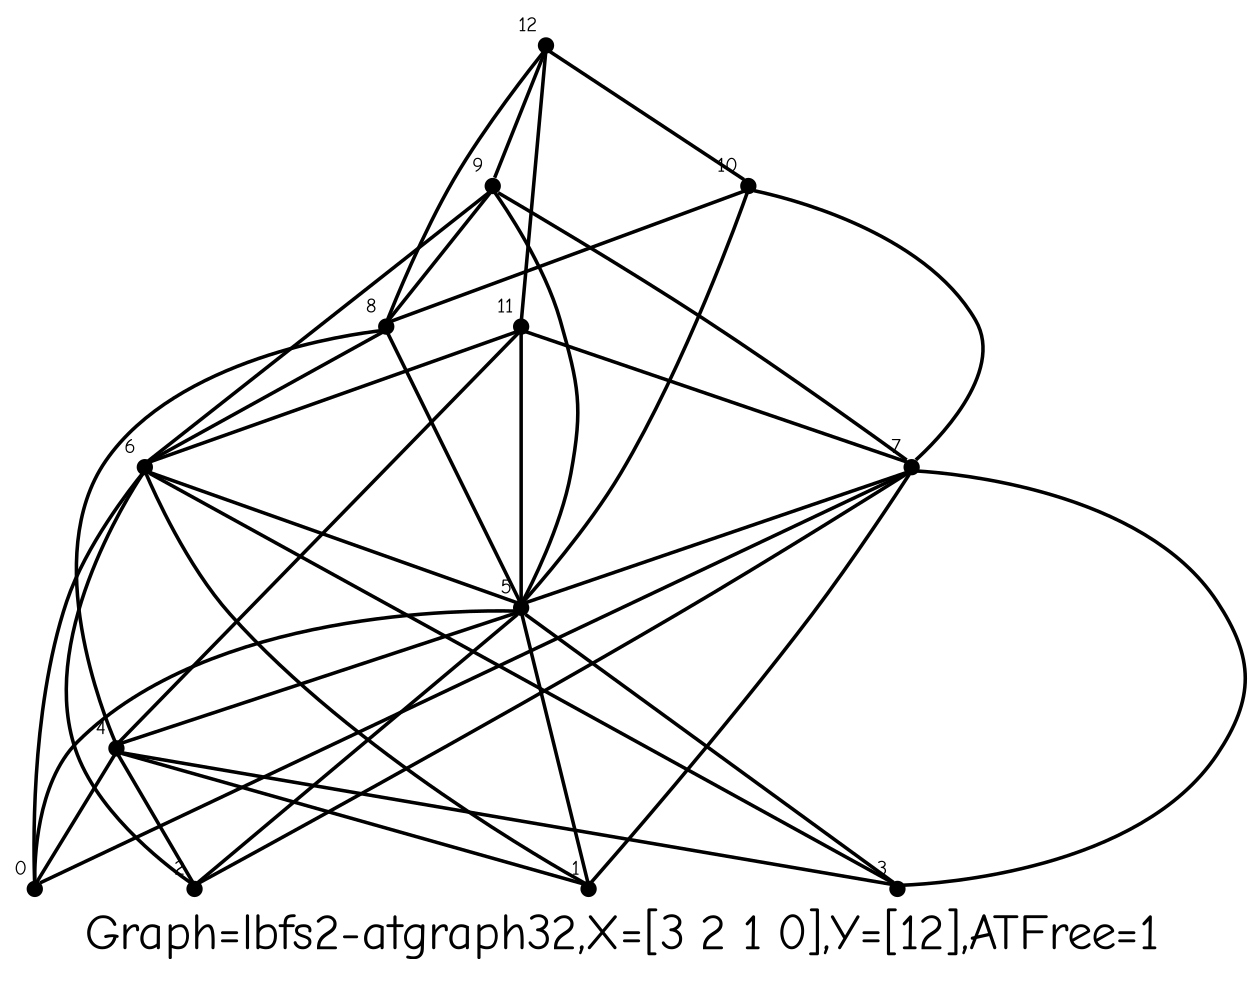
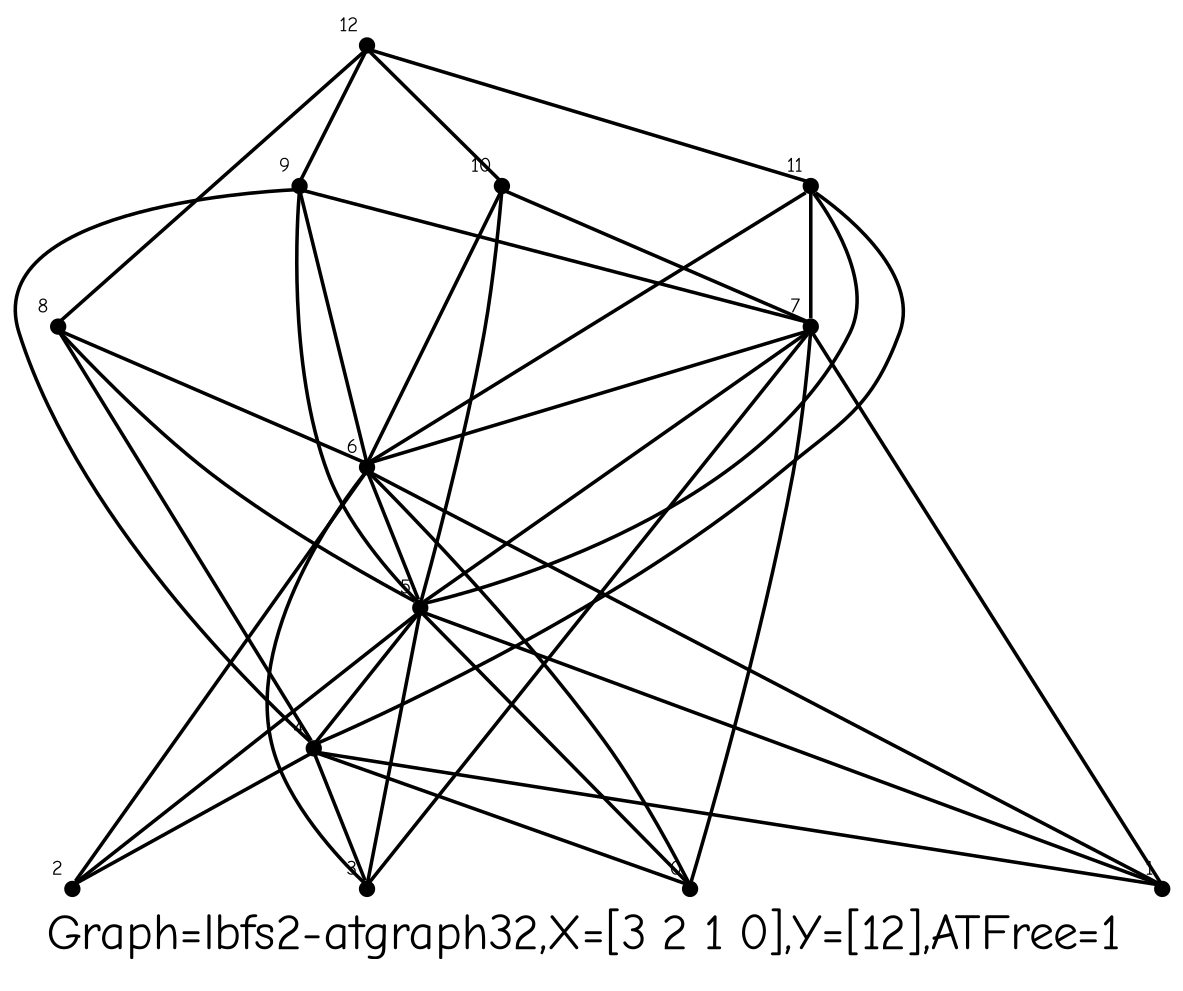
(621, 237) -> (434, 327)
(439, 257) -> (49, 406)
(521, 704) -> (589, 397)
